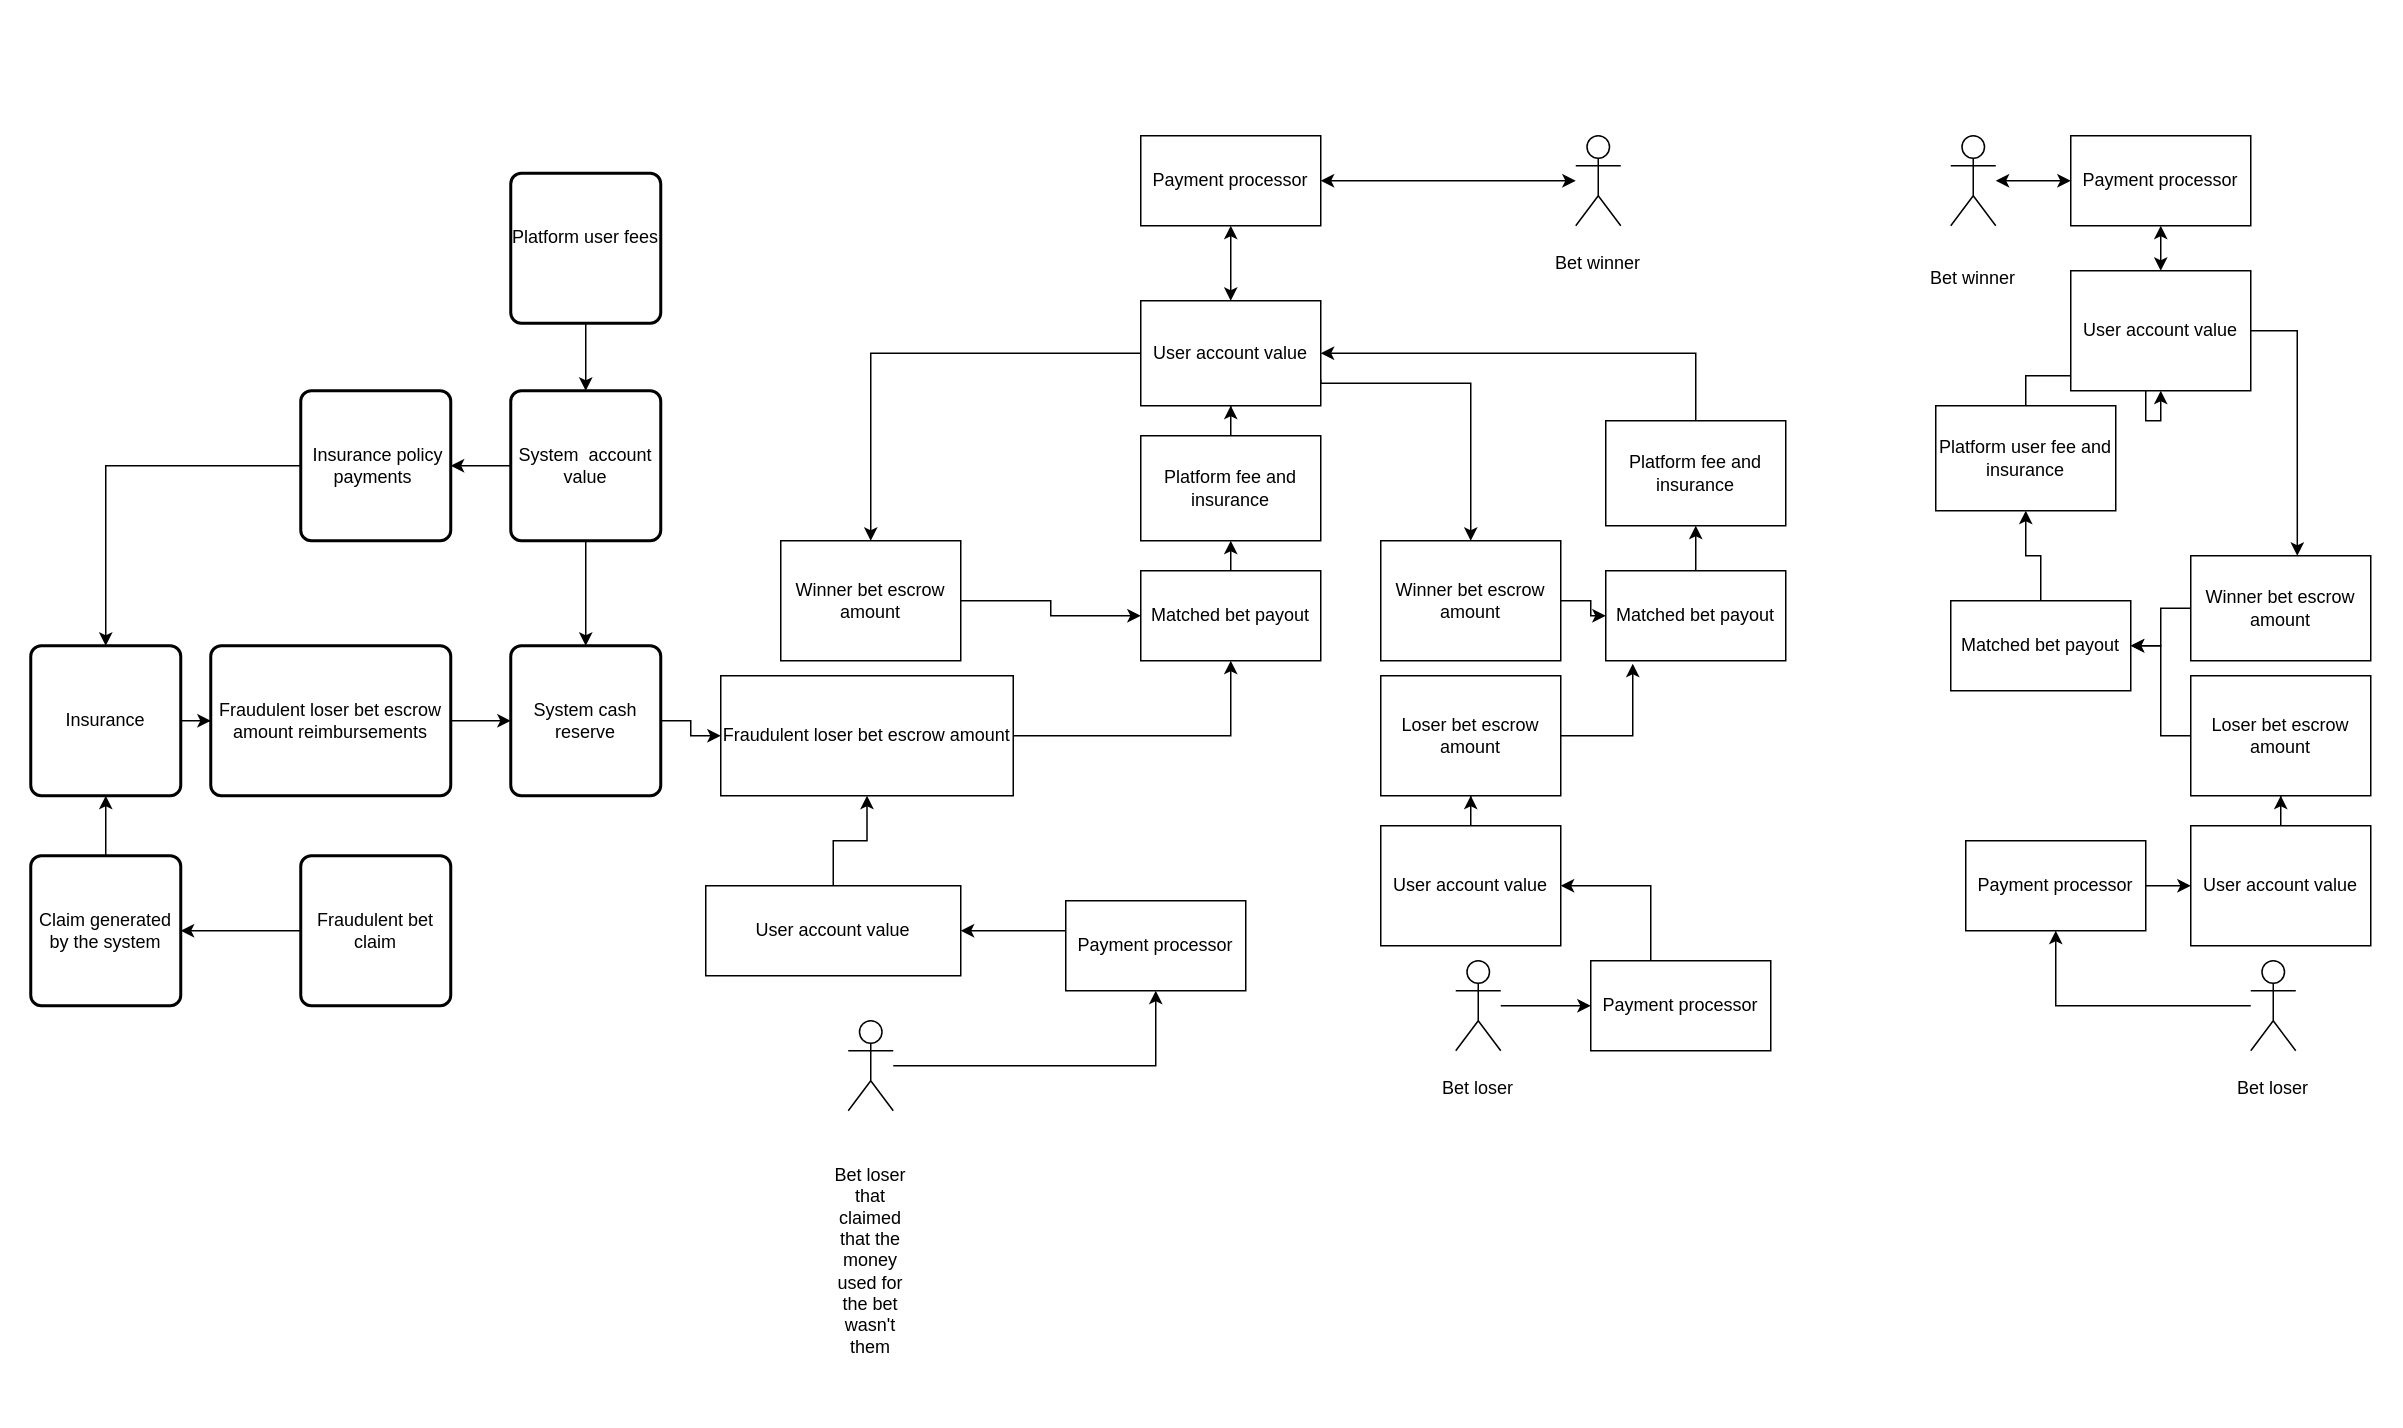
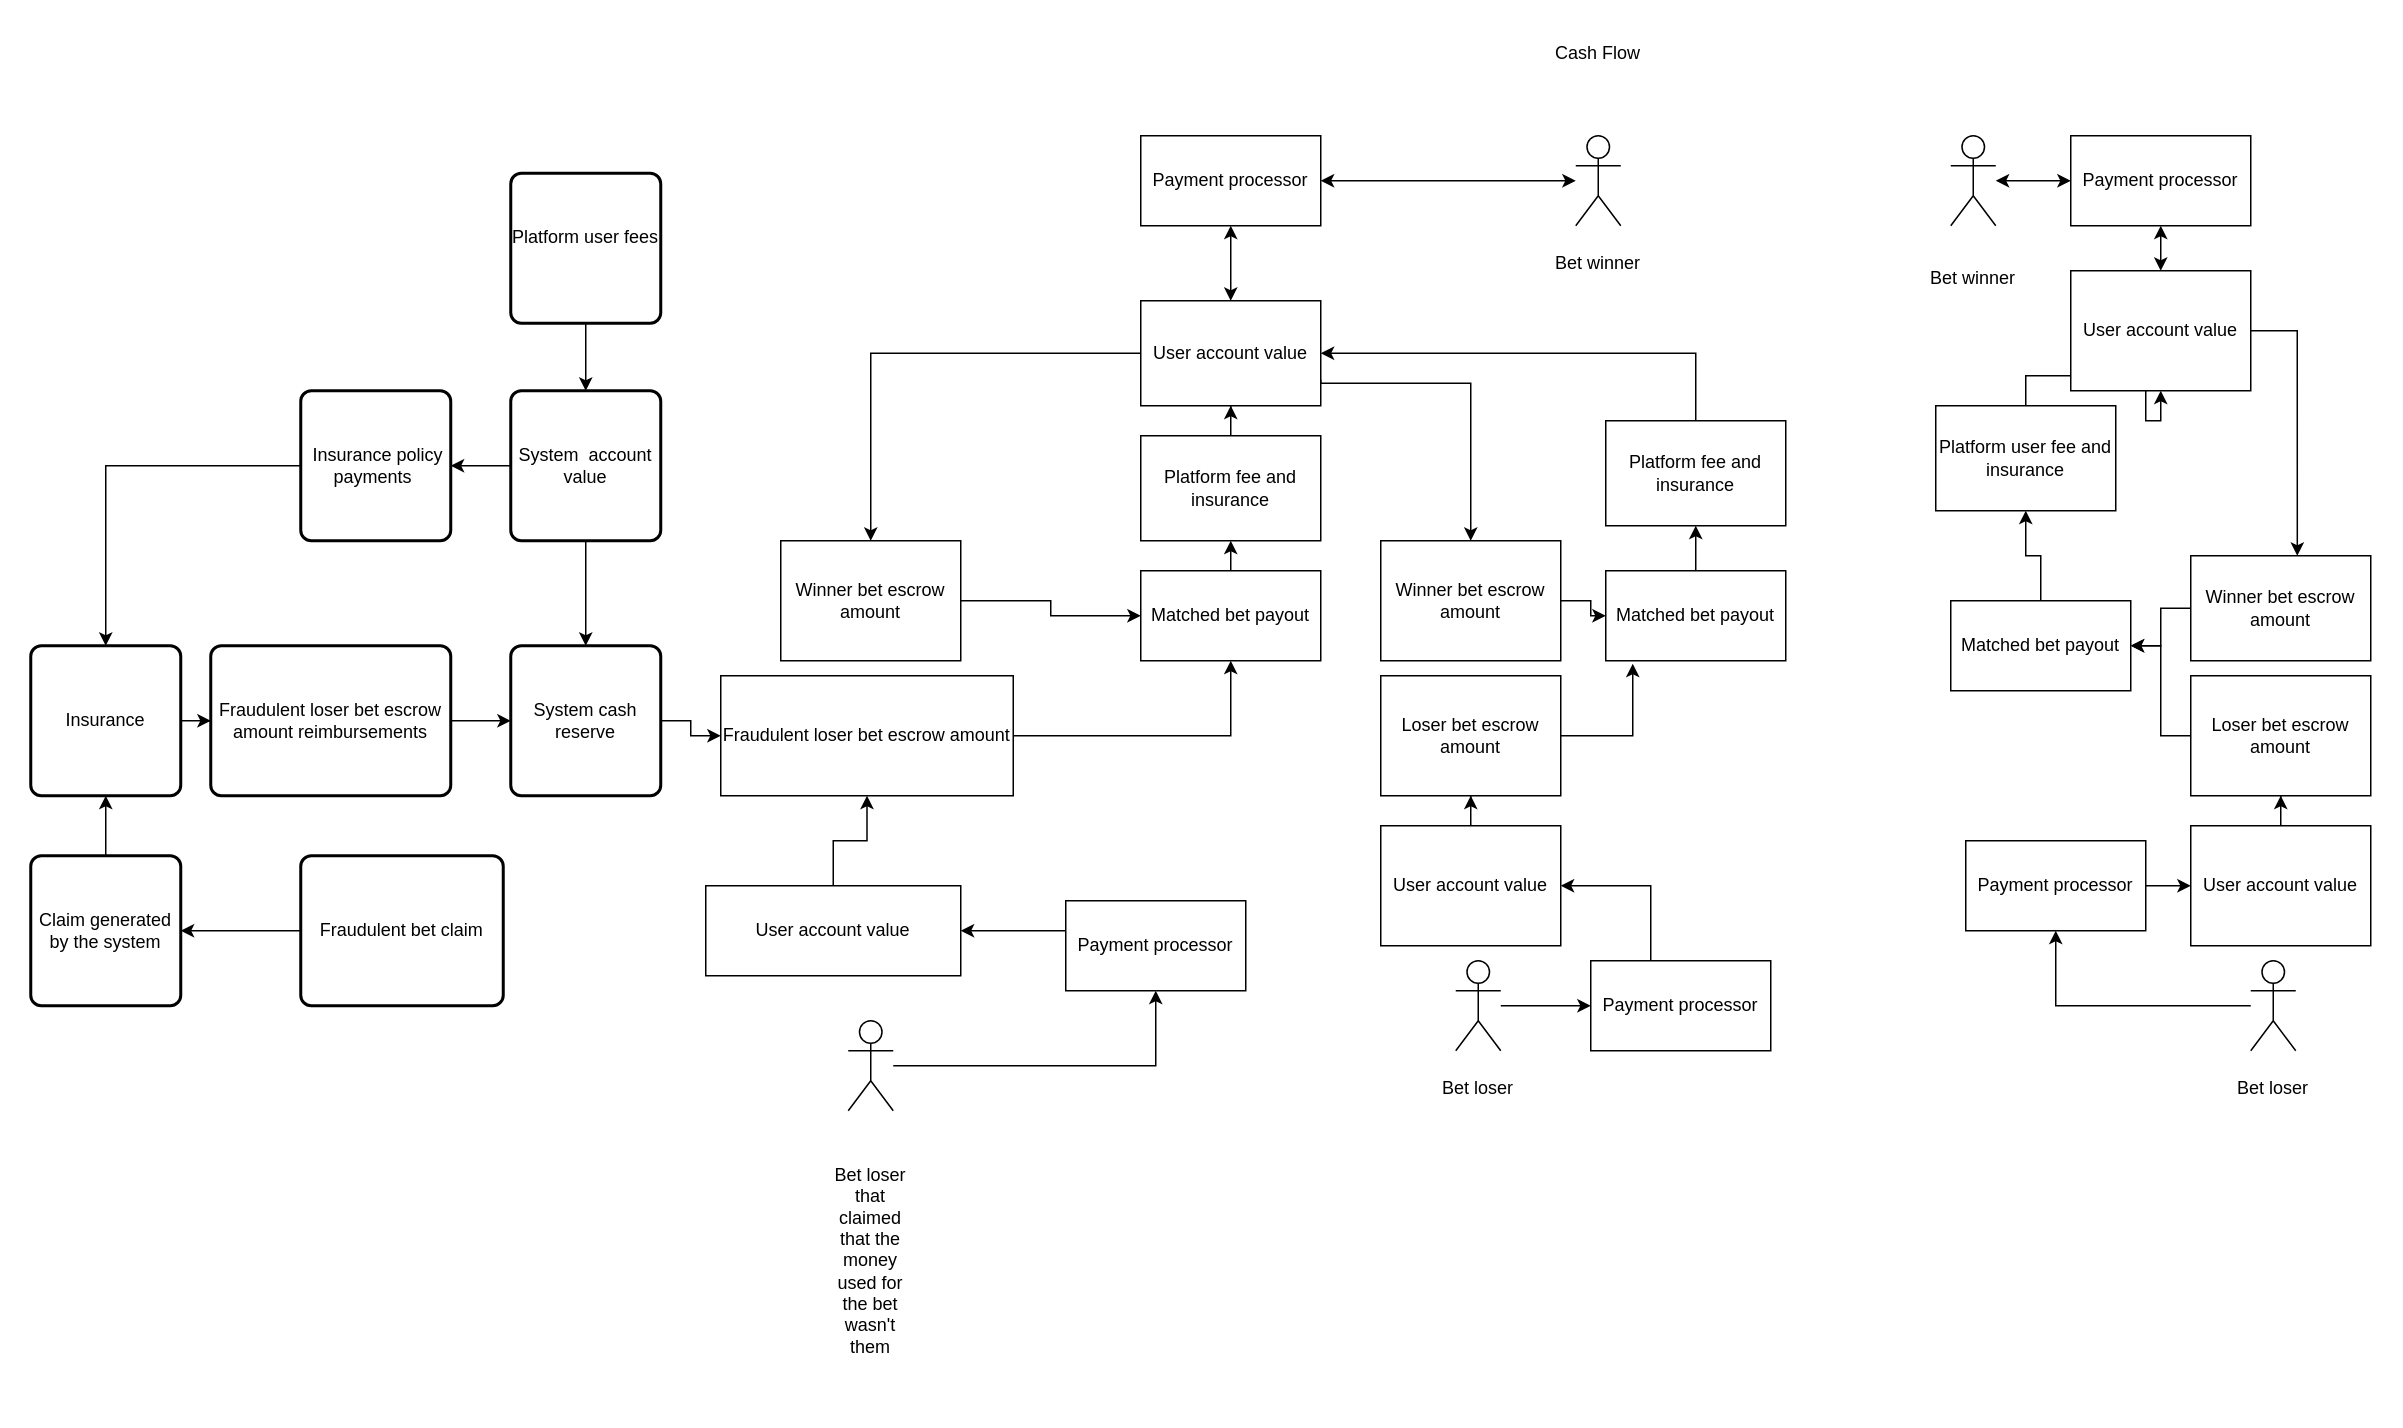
none -> (1598, 53)
(376, 931) -> (402, 931)
